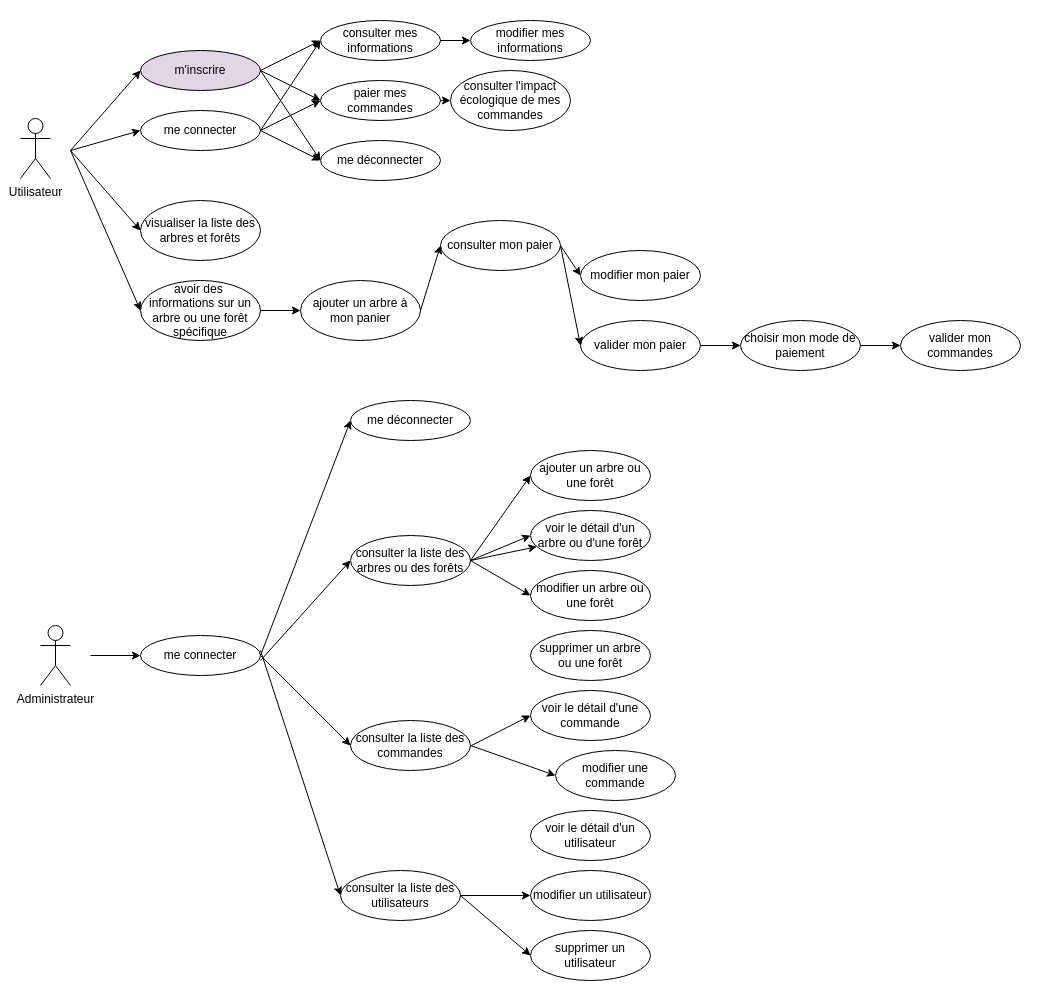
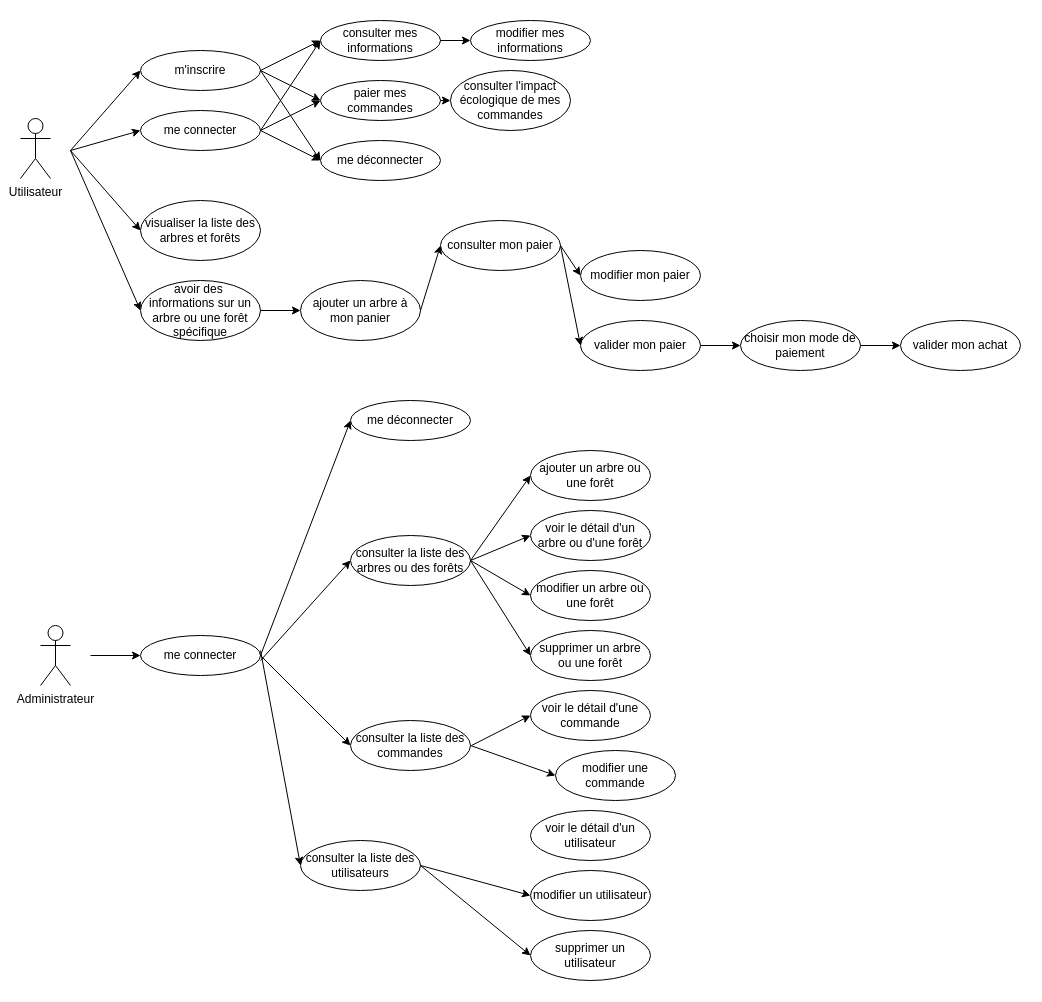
(201, 71) -> (201, 71)
(961, 346) -> (961, 346)
(502, 554) -> (500, 607)
(401, 896) -> (361, 866)
